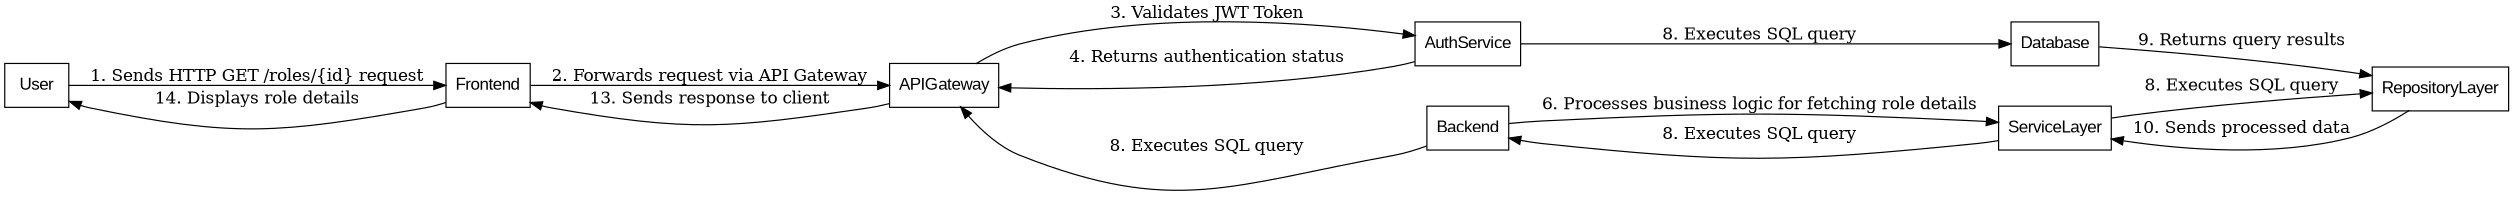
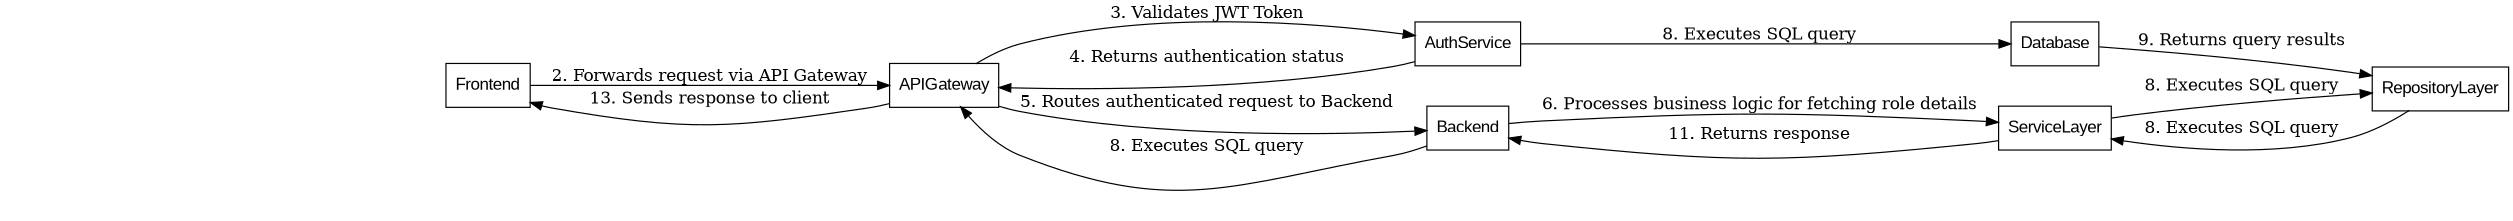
(37, 85) -> none
(2242, 129) -> (2242, 129)
none -> (1206, 131)
(1760, 135) -> (1760, 135)
